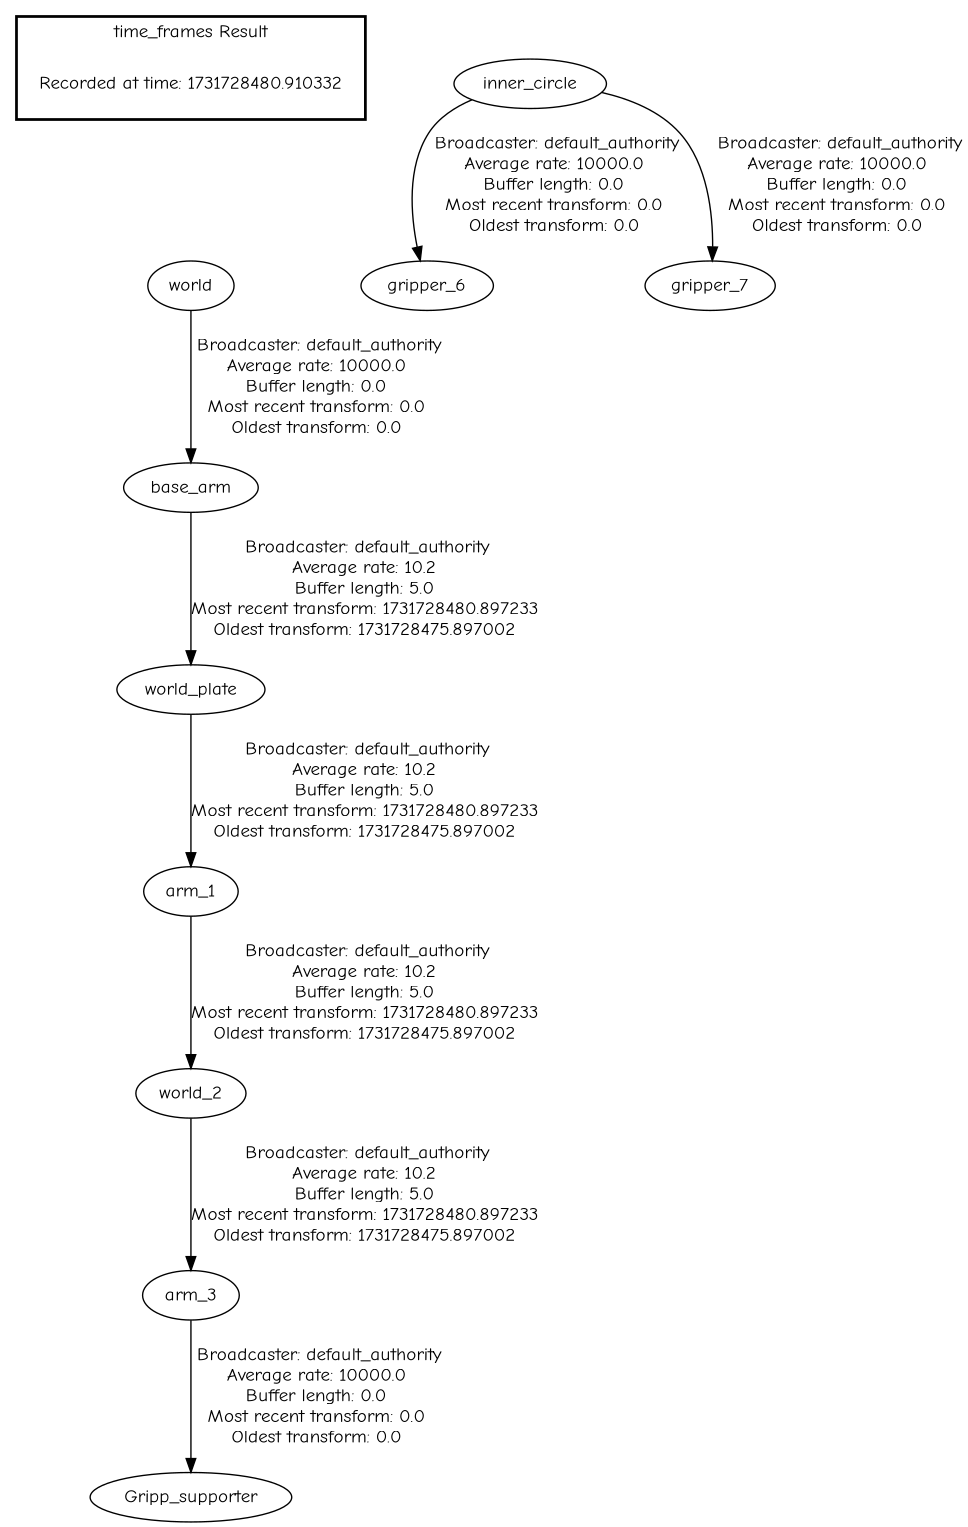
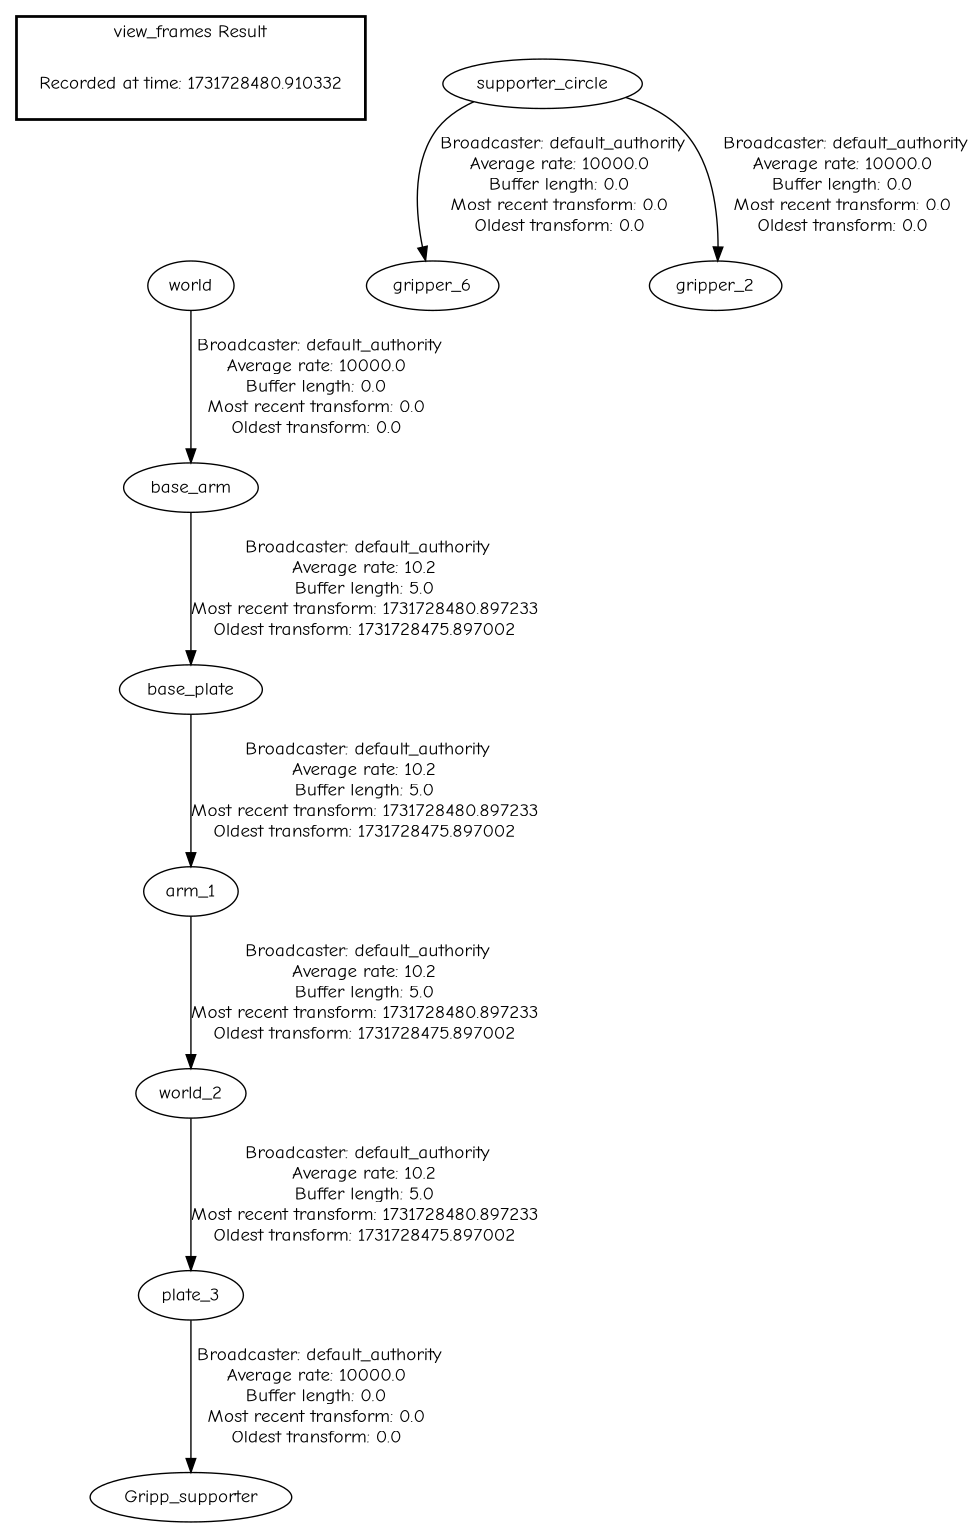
(191, 32) -> (191, 32)
(530, 84) -> (543, 84)
(710, 286) -> (716, 286)
(191, 690) -> (191, 690)
(191, 1295) -> (191, 1295)
